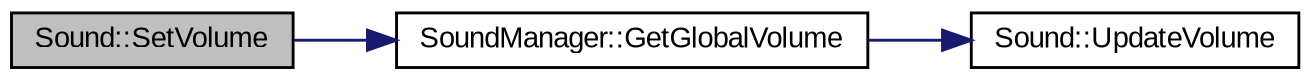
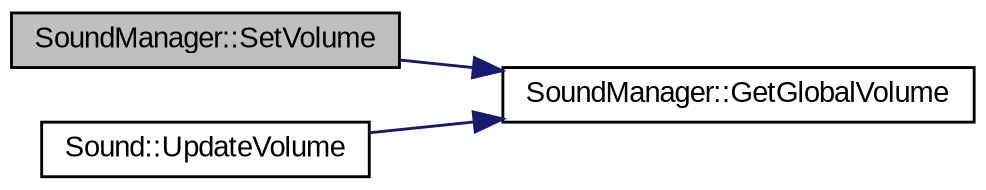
(152, 40) -> (205, 40)
(905, 40) -> (422, 127)
